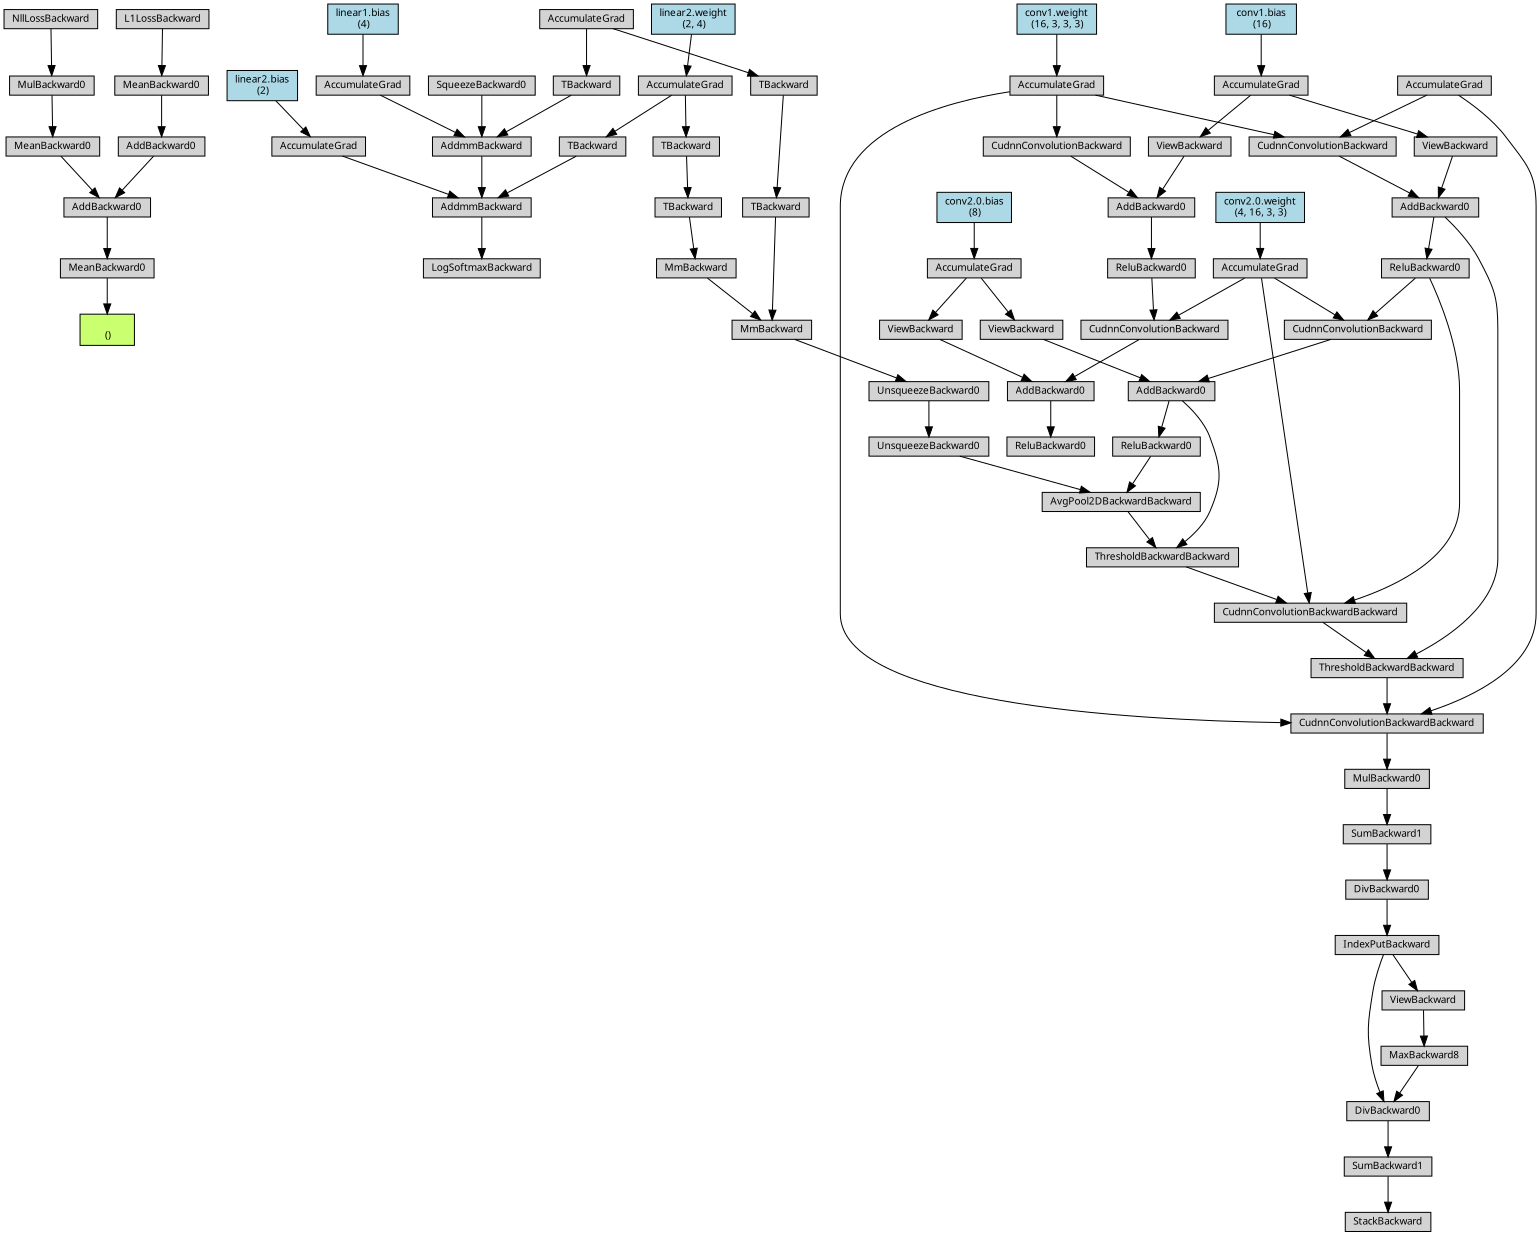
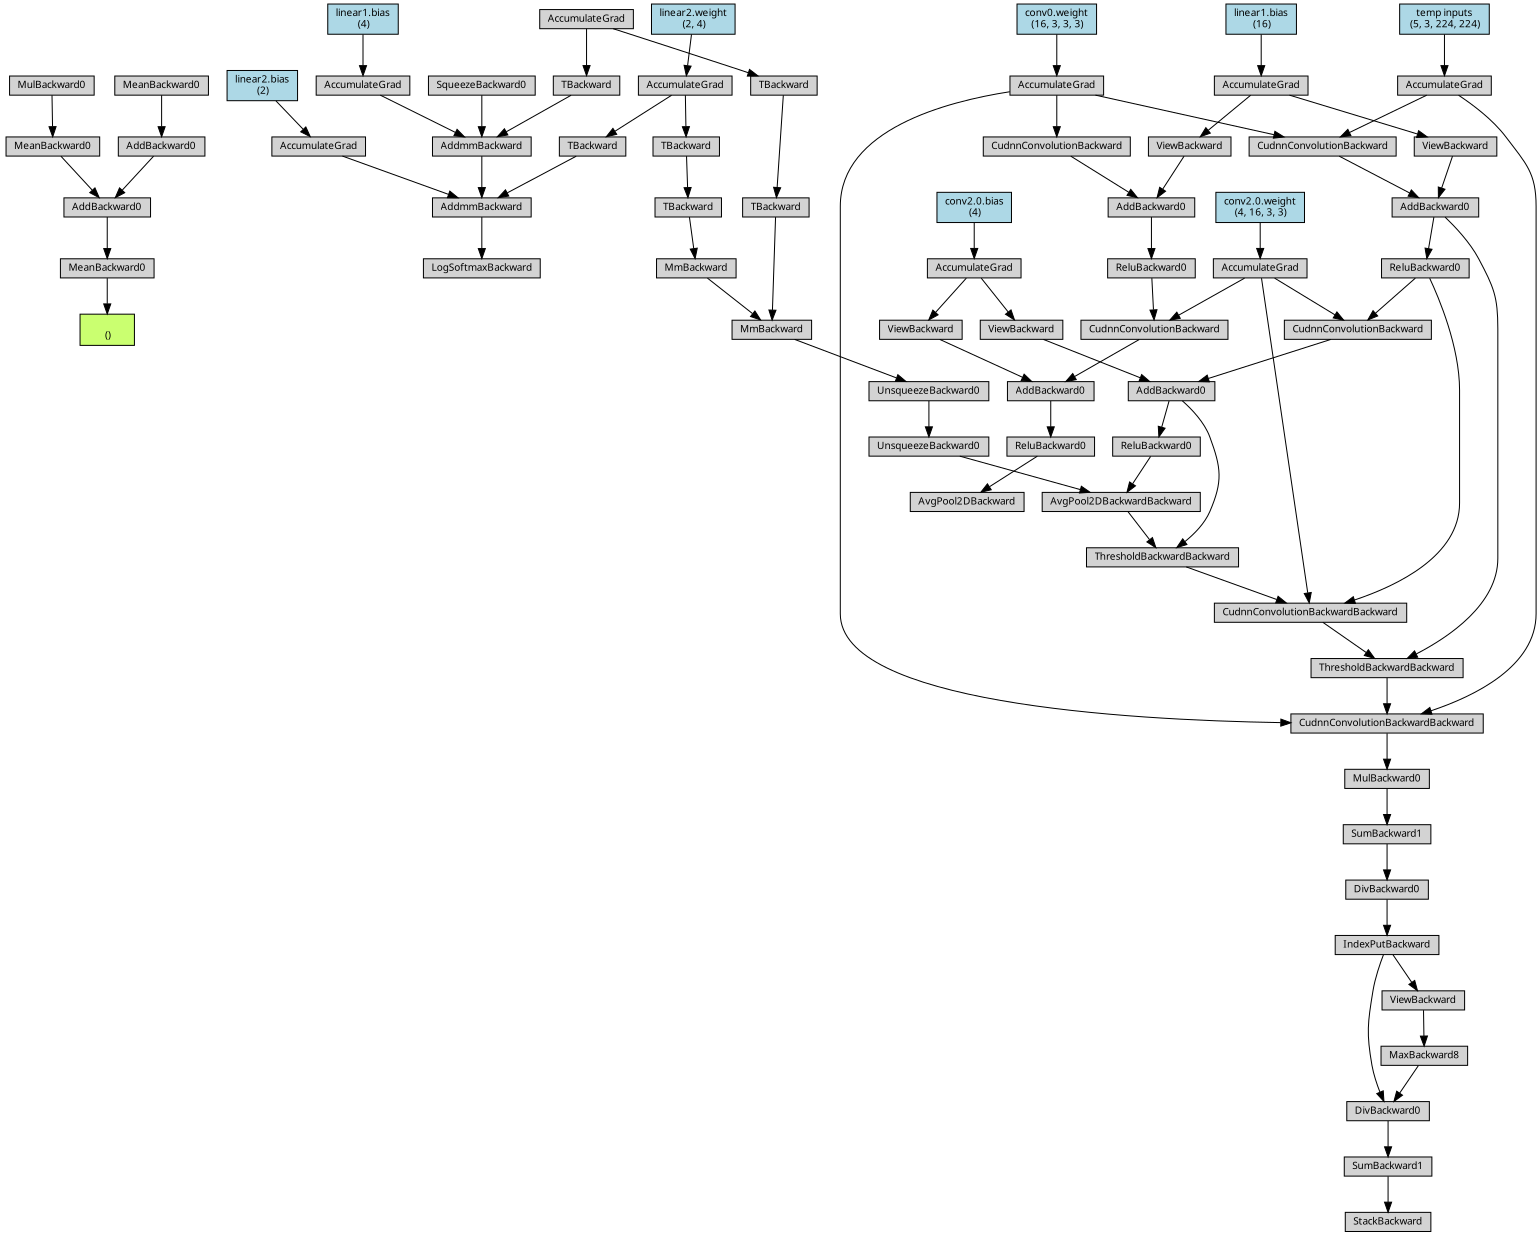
(51, 19) -> none
(163, 19) -> none
(1057, 19) -> (1057, 19)
(1261, 19) -> (1261, 19)
none -> (1444, 19)
(974, 207) -> (974, 207)
none -> (967, 502)
